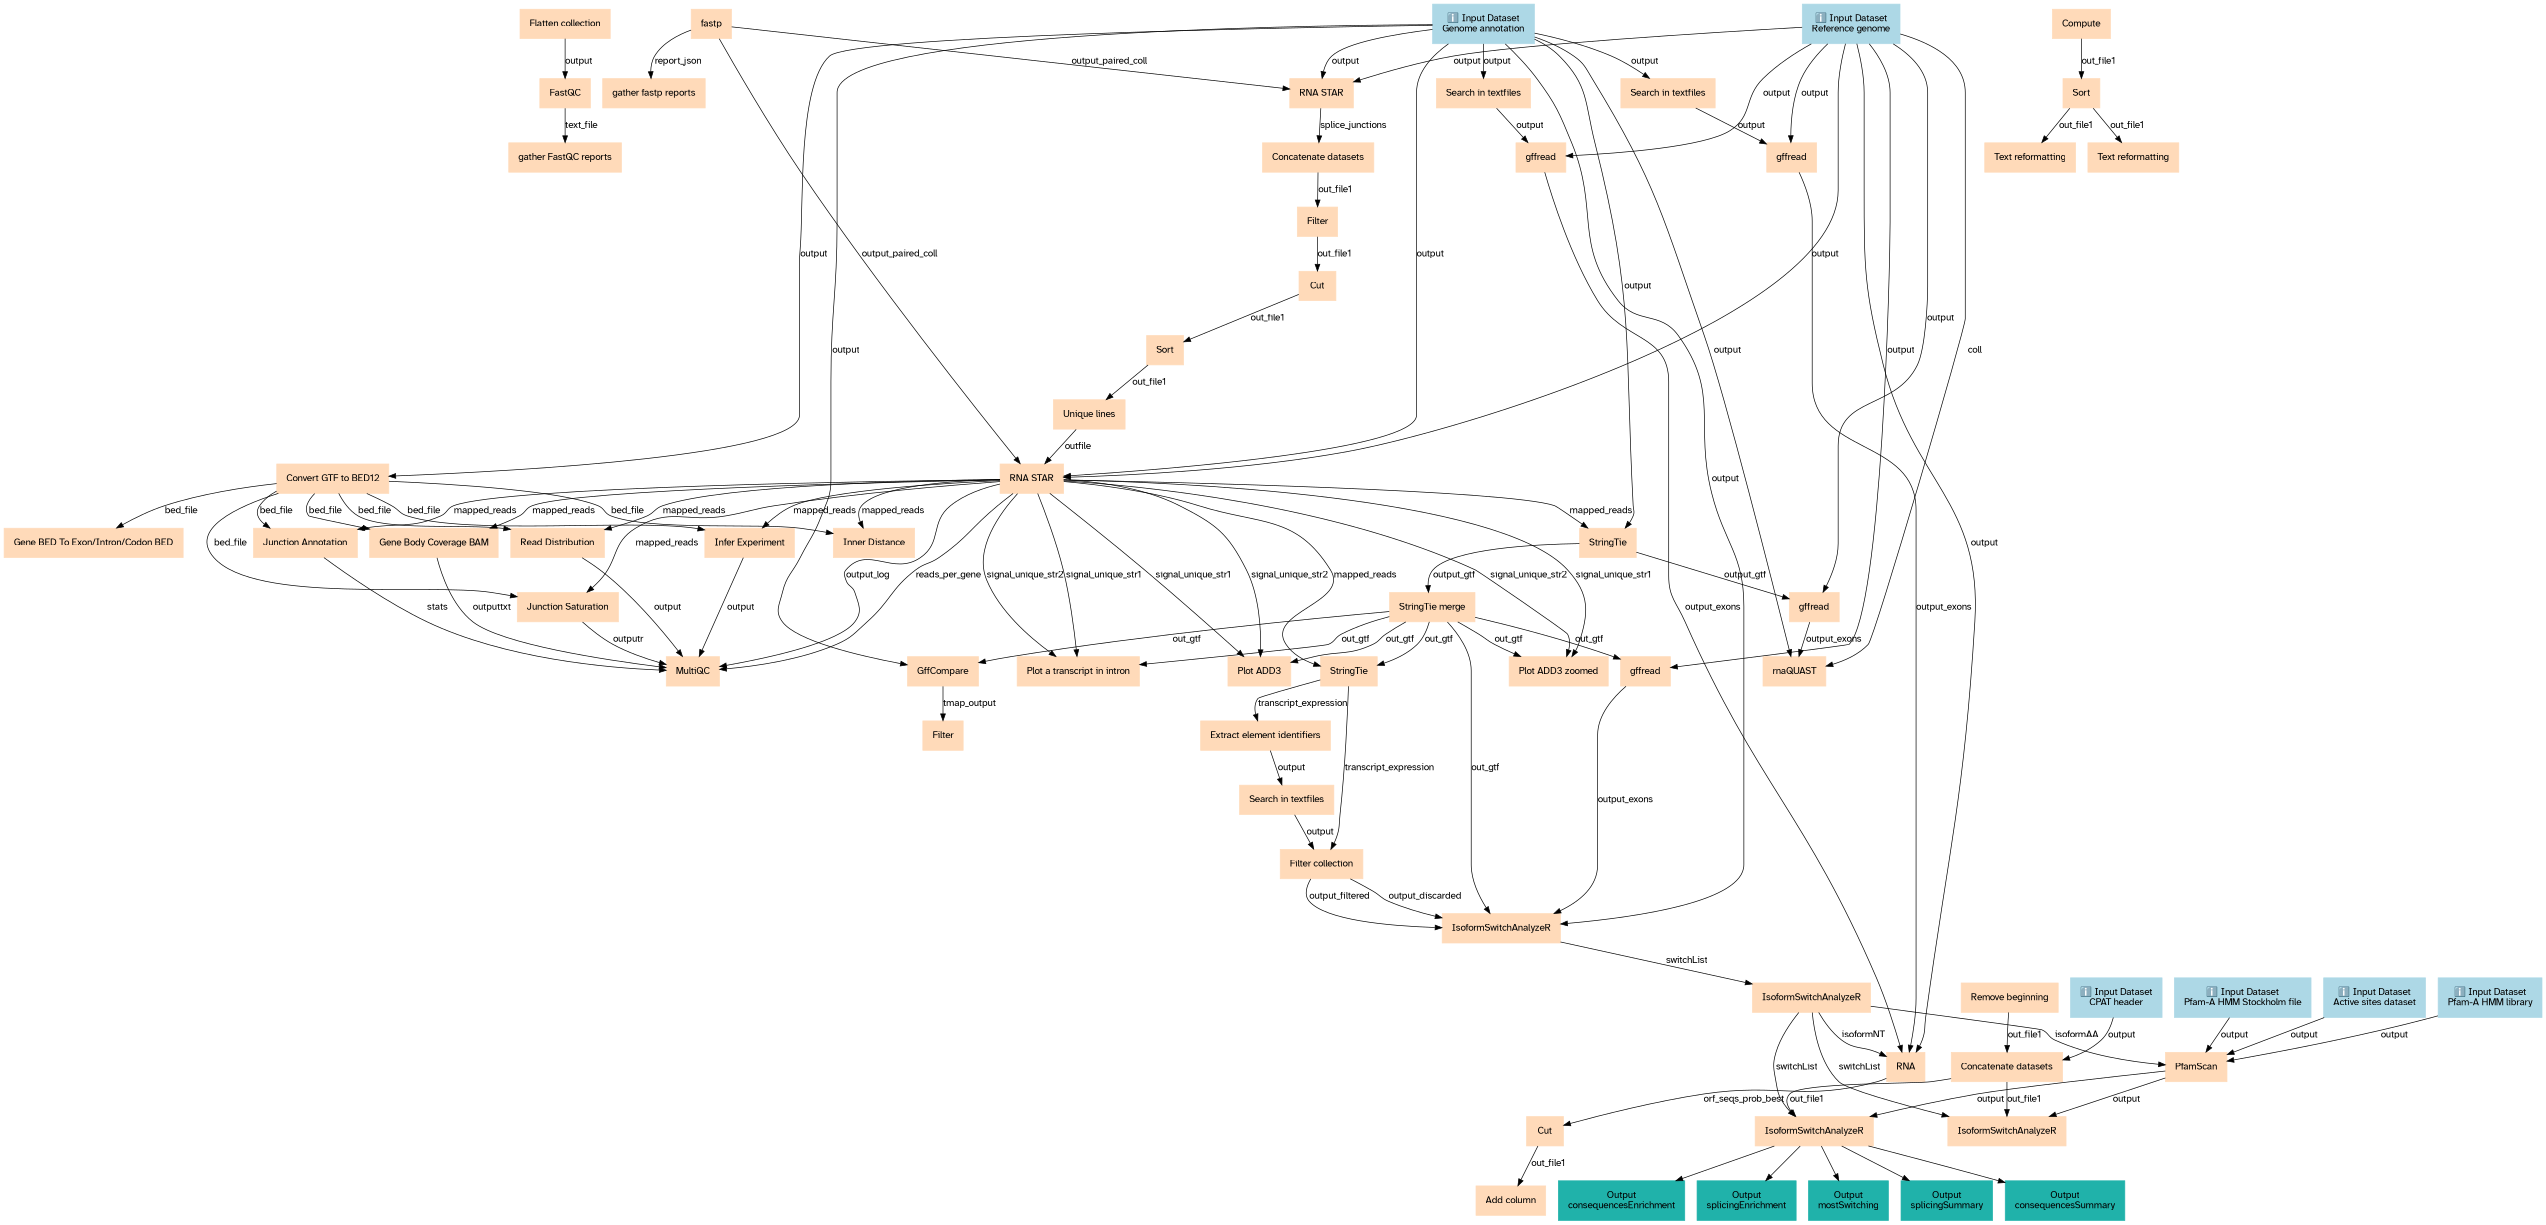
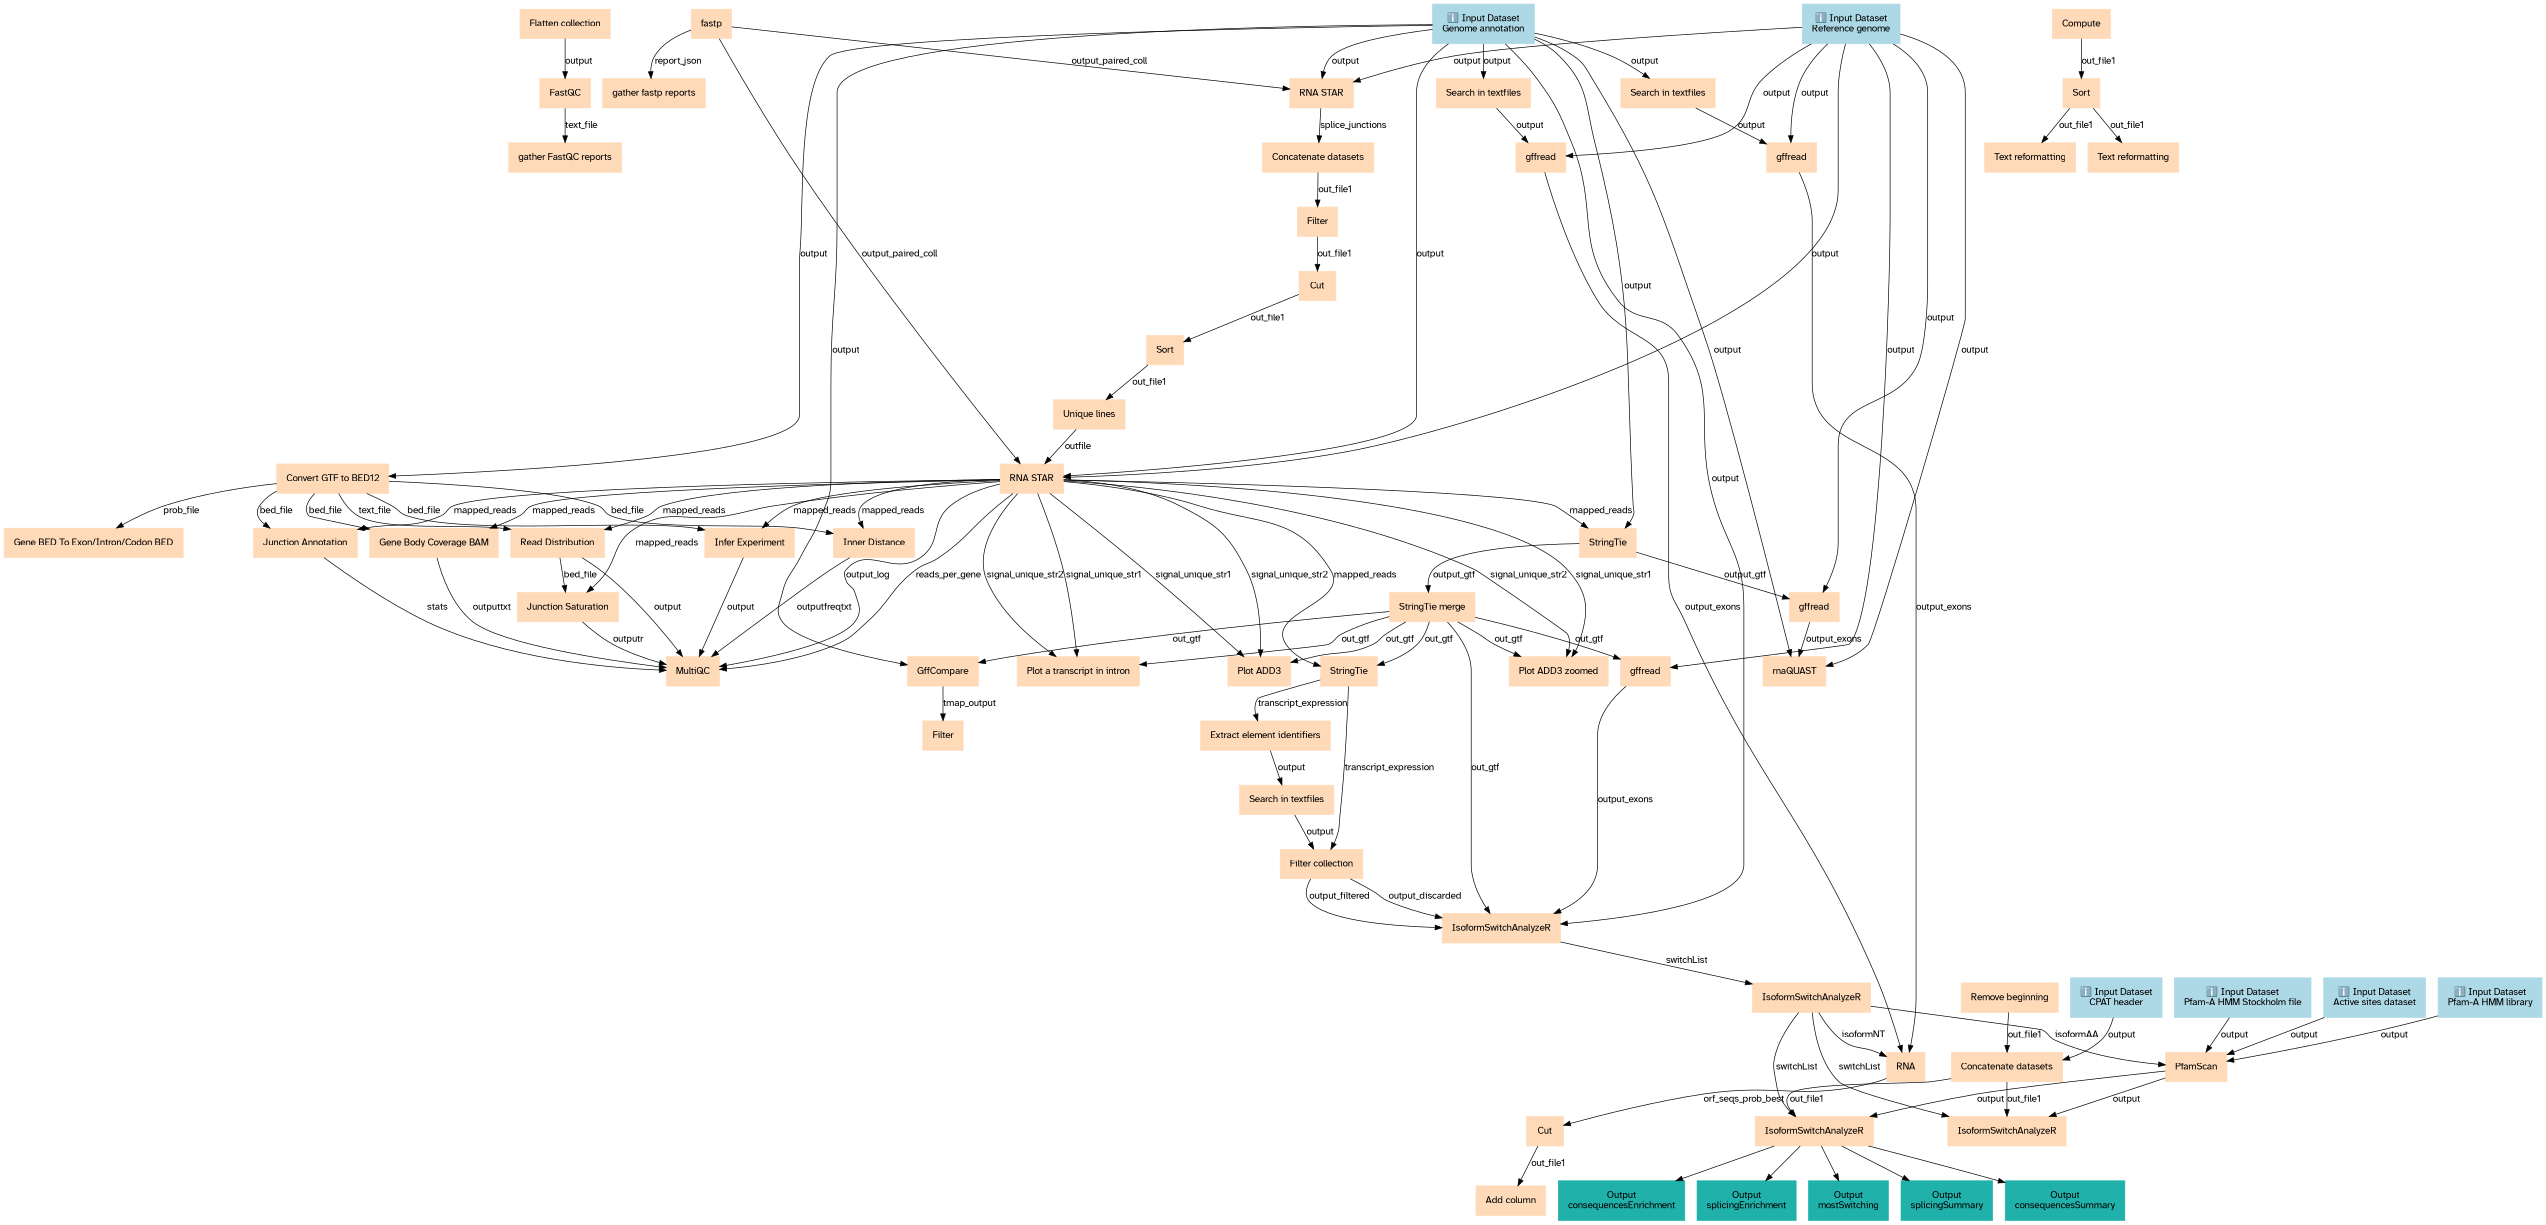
(1975, 350) -> (1975, 350)
(181, 511) -> (181, 511)
(375, 511) -> (375, 511)
(1964, 537) -> none
(305, 587) -> (562, 572)
none -> (786, 602)
